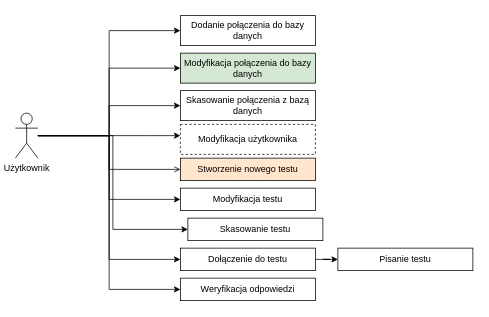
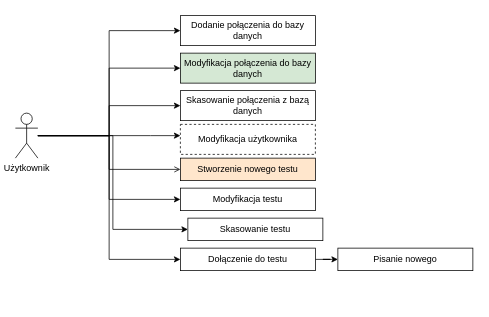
(405, 259) -> (405, 259)
(140, 289) -> none
(248, 289) -> none
